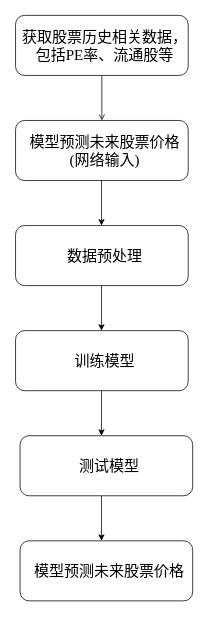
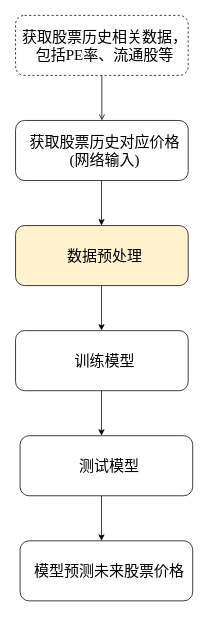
(102, 45) -> (102, 45)
(105, 150) -> (105, 150)
(102, 255) -> (102, 255)
